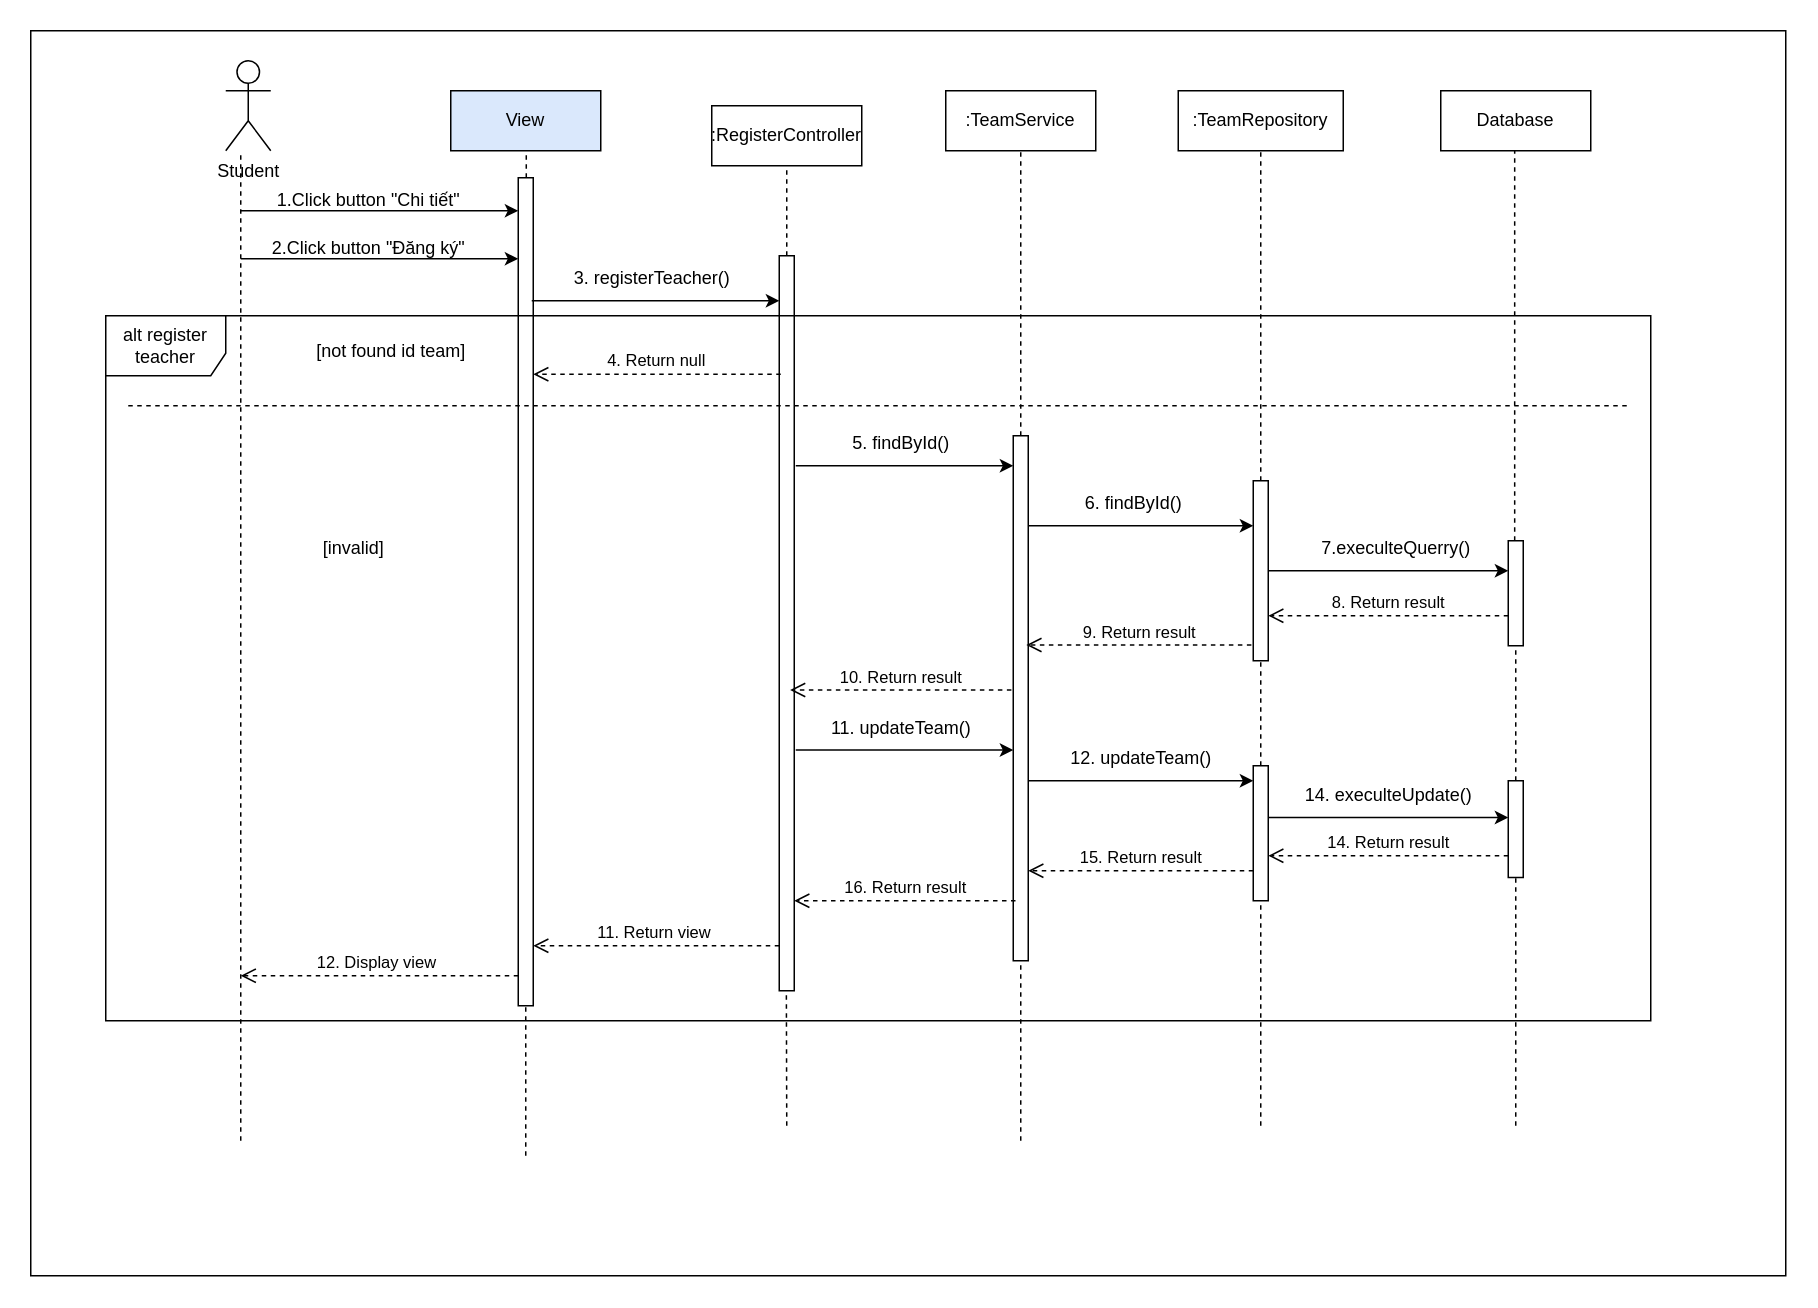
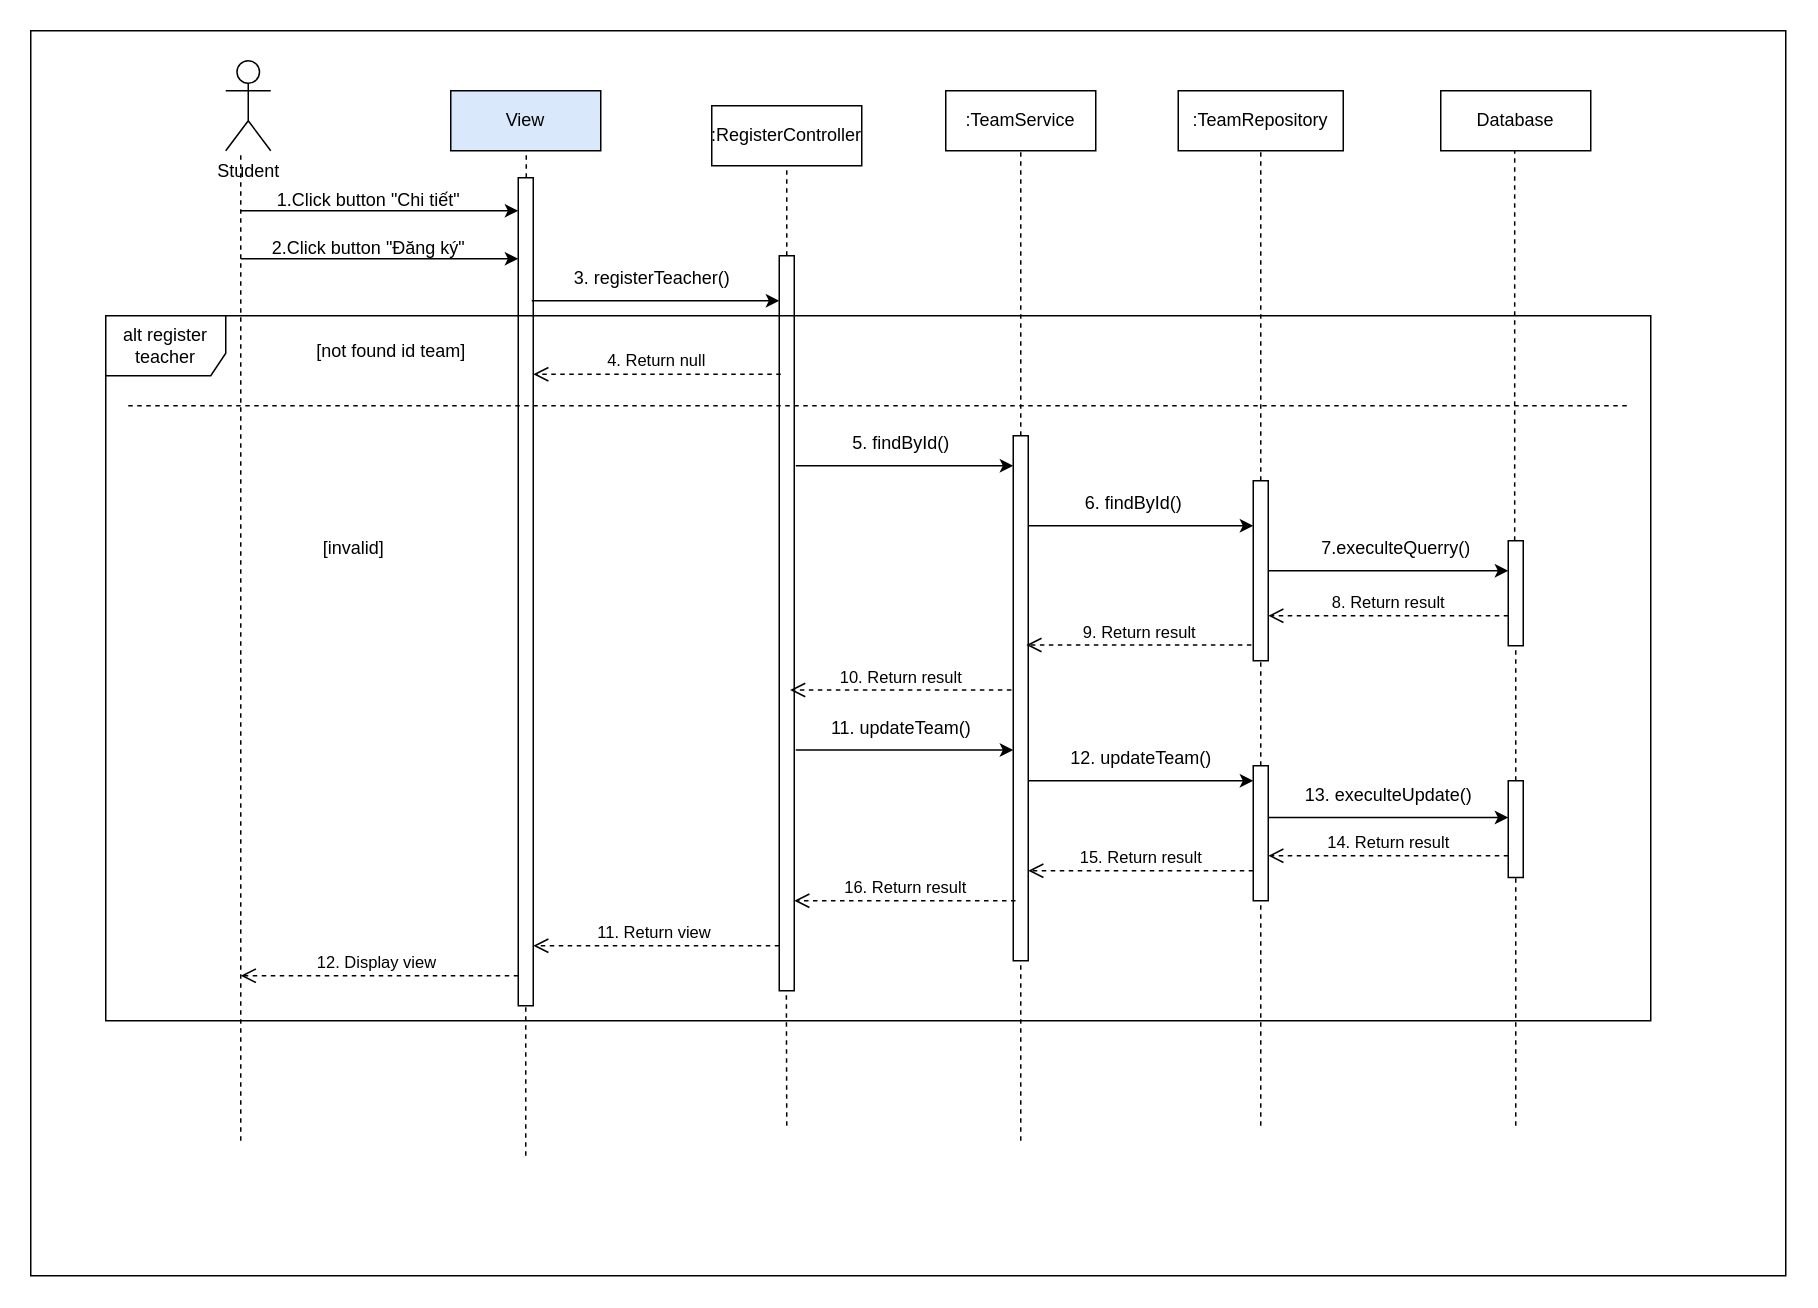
(1389, 796) -> (1389, 796)
